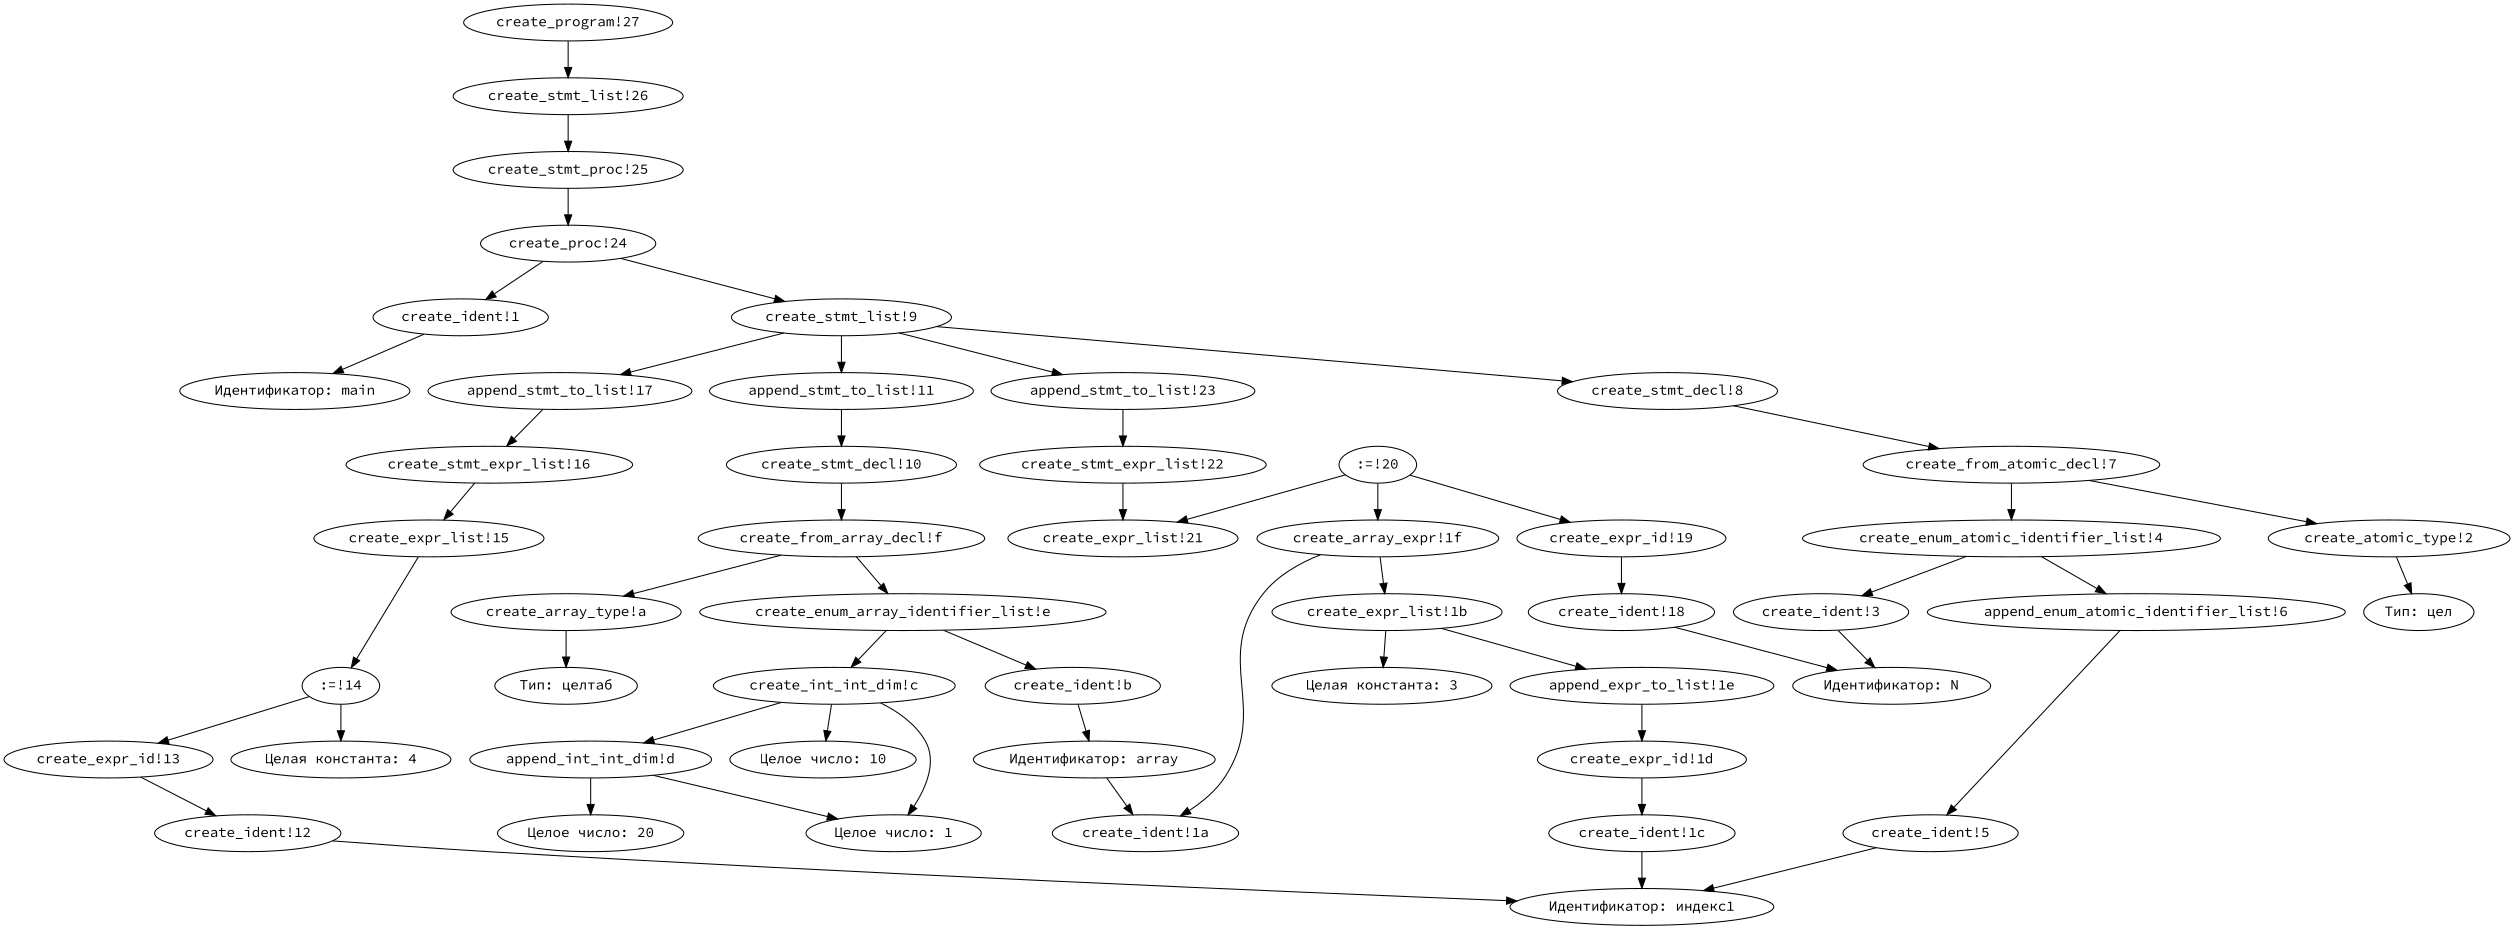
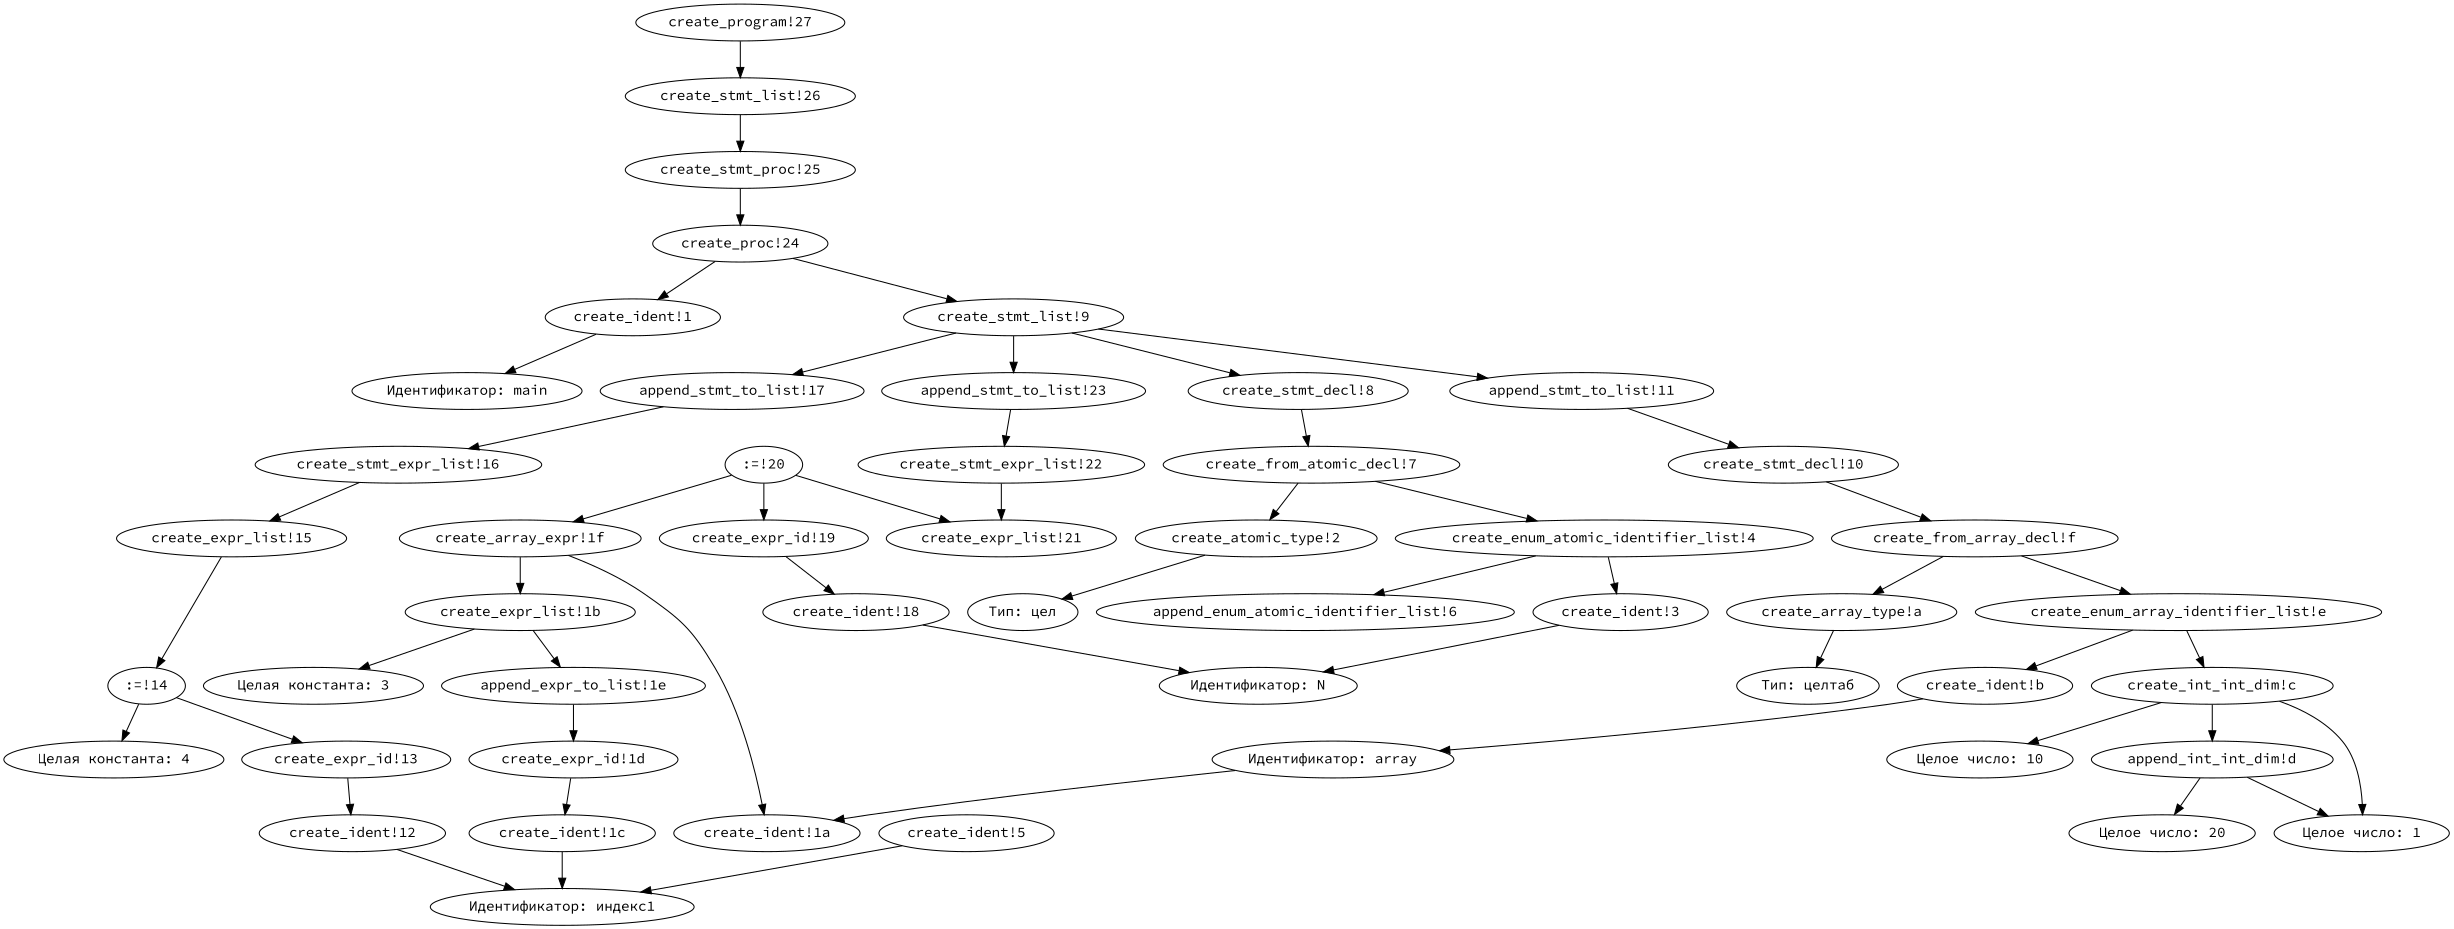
(2037, 719) -> none
